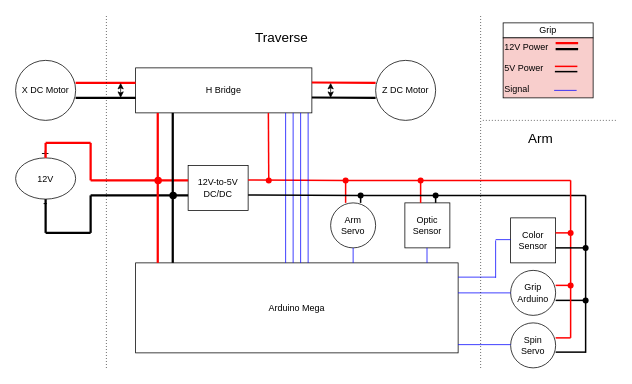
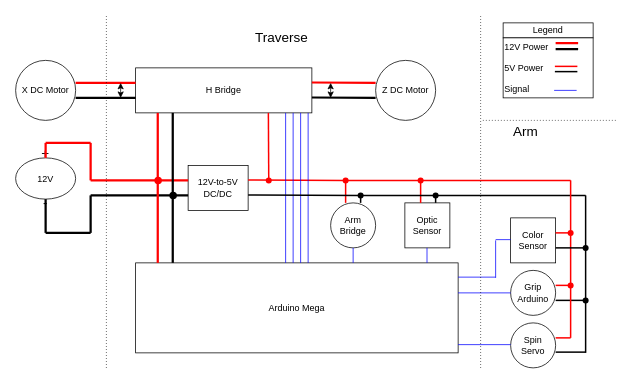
(548, 30) -> (548, 30)
(548, 68) -> (548, 68)
(540, 139) -> (525, 132)
(353, 225) -> (353, 225)
